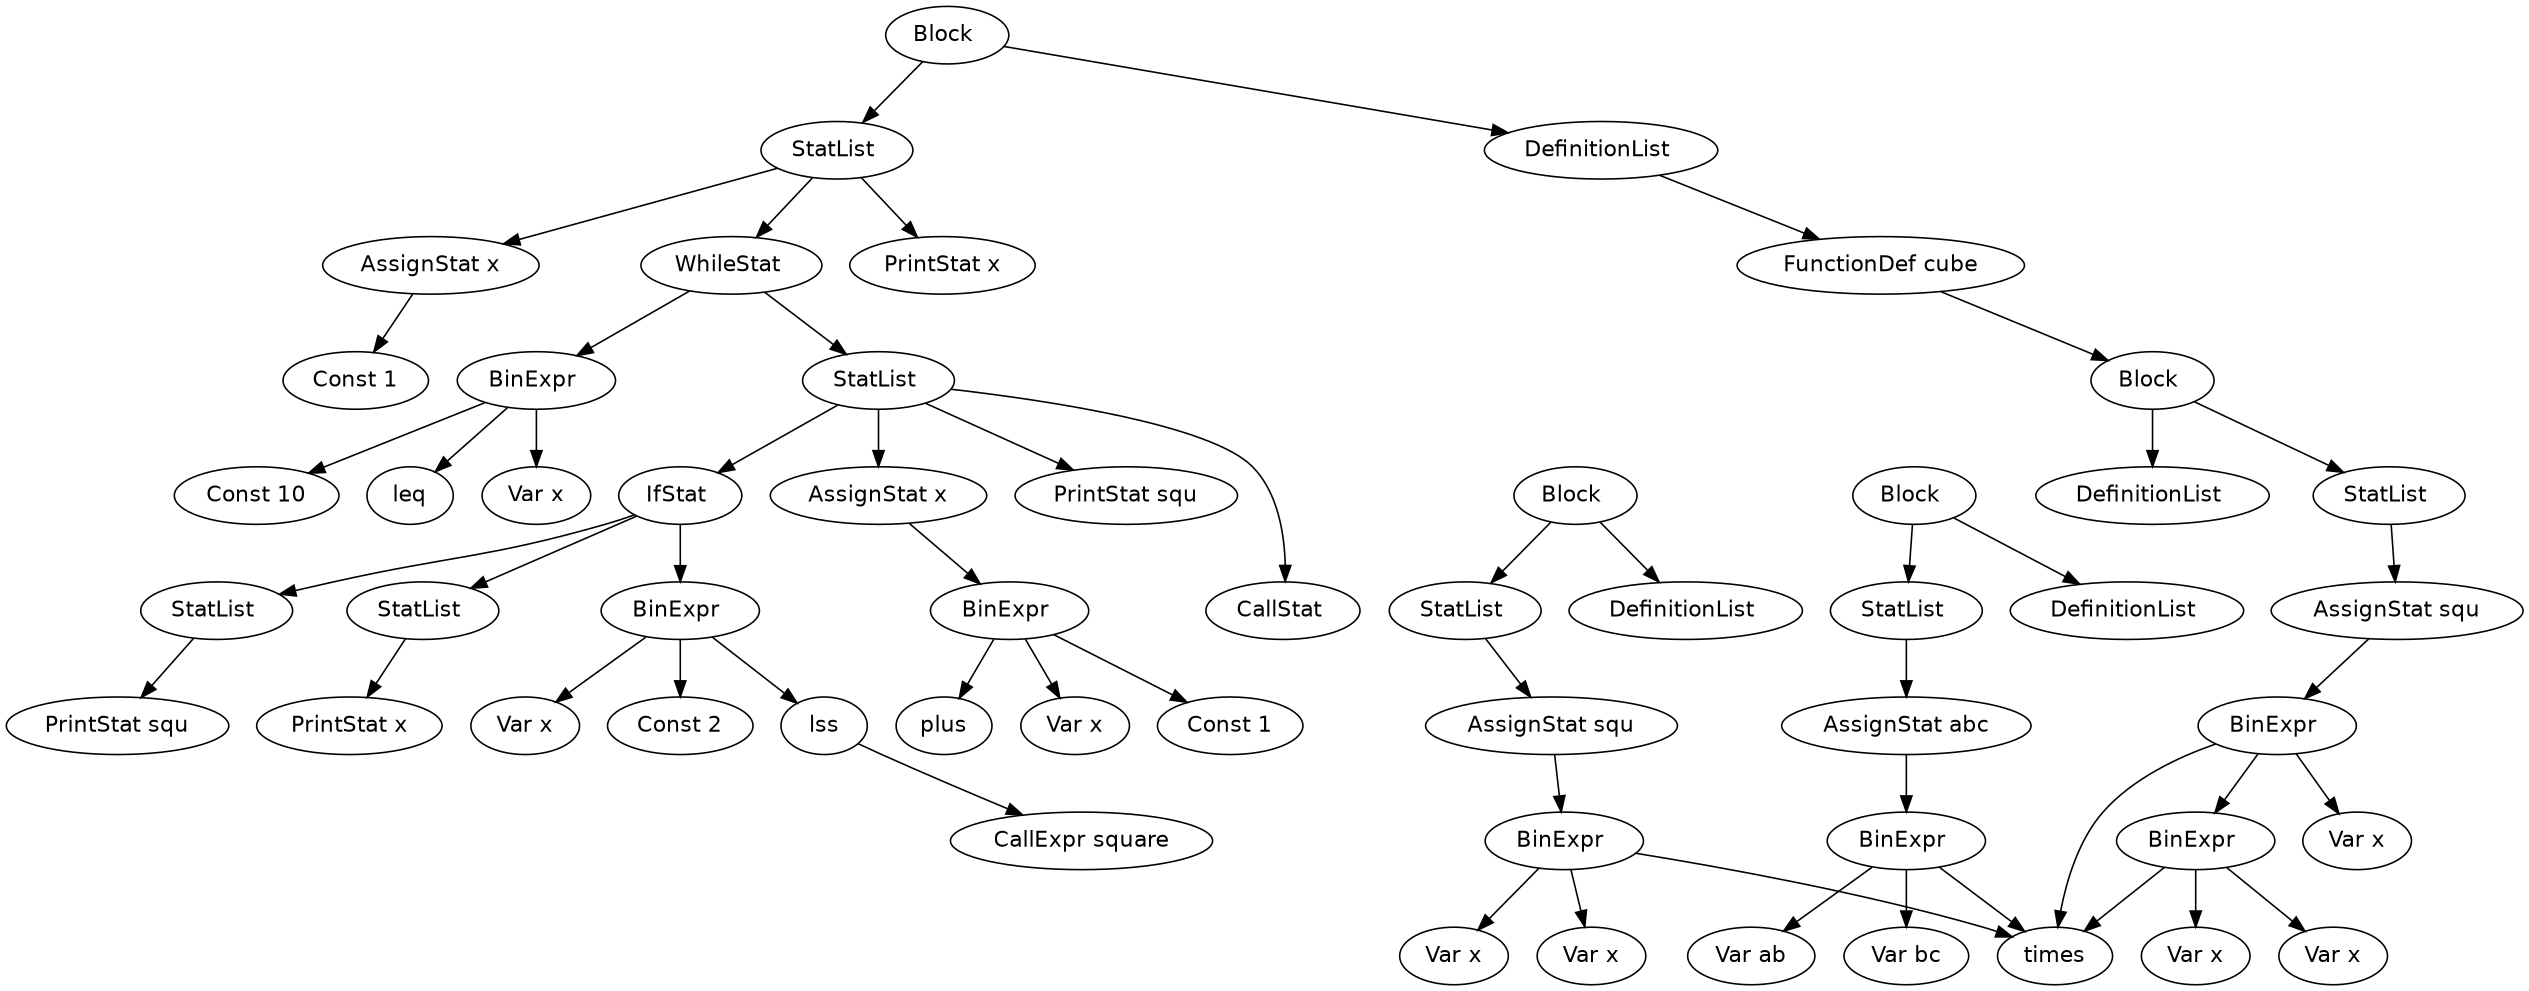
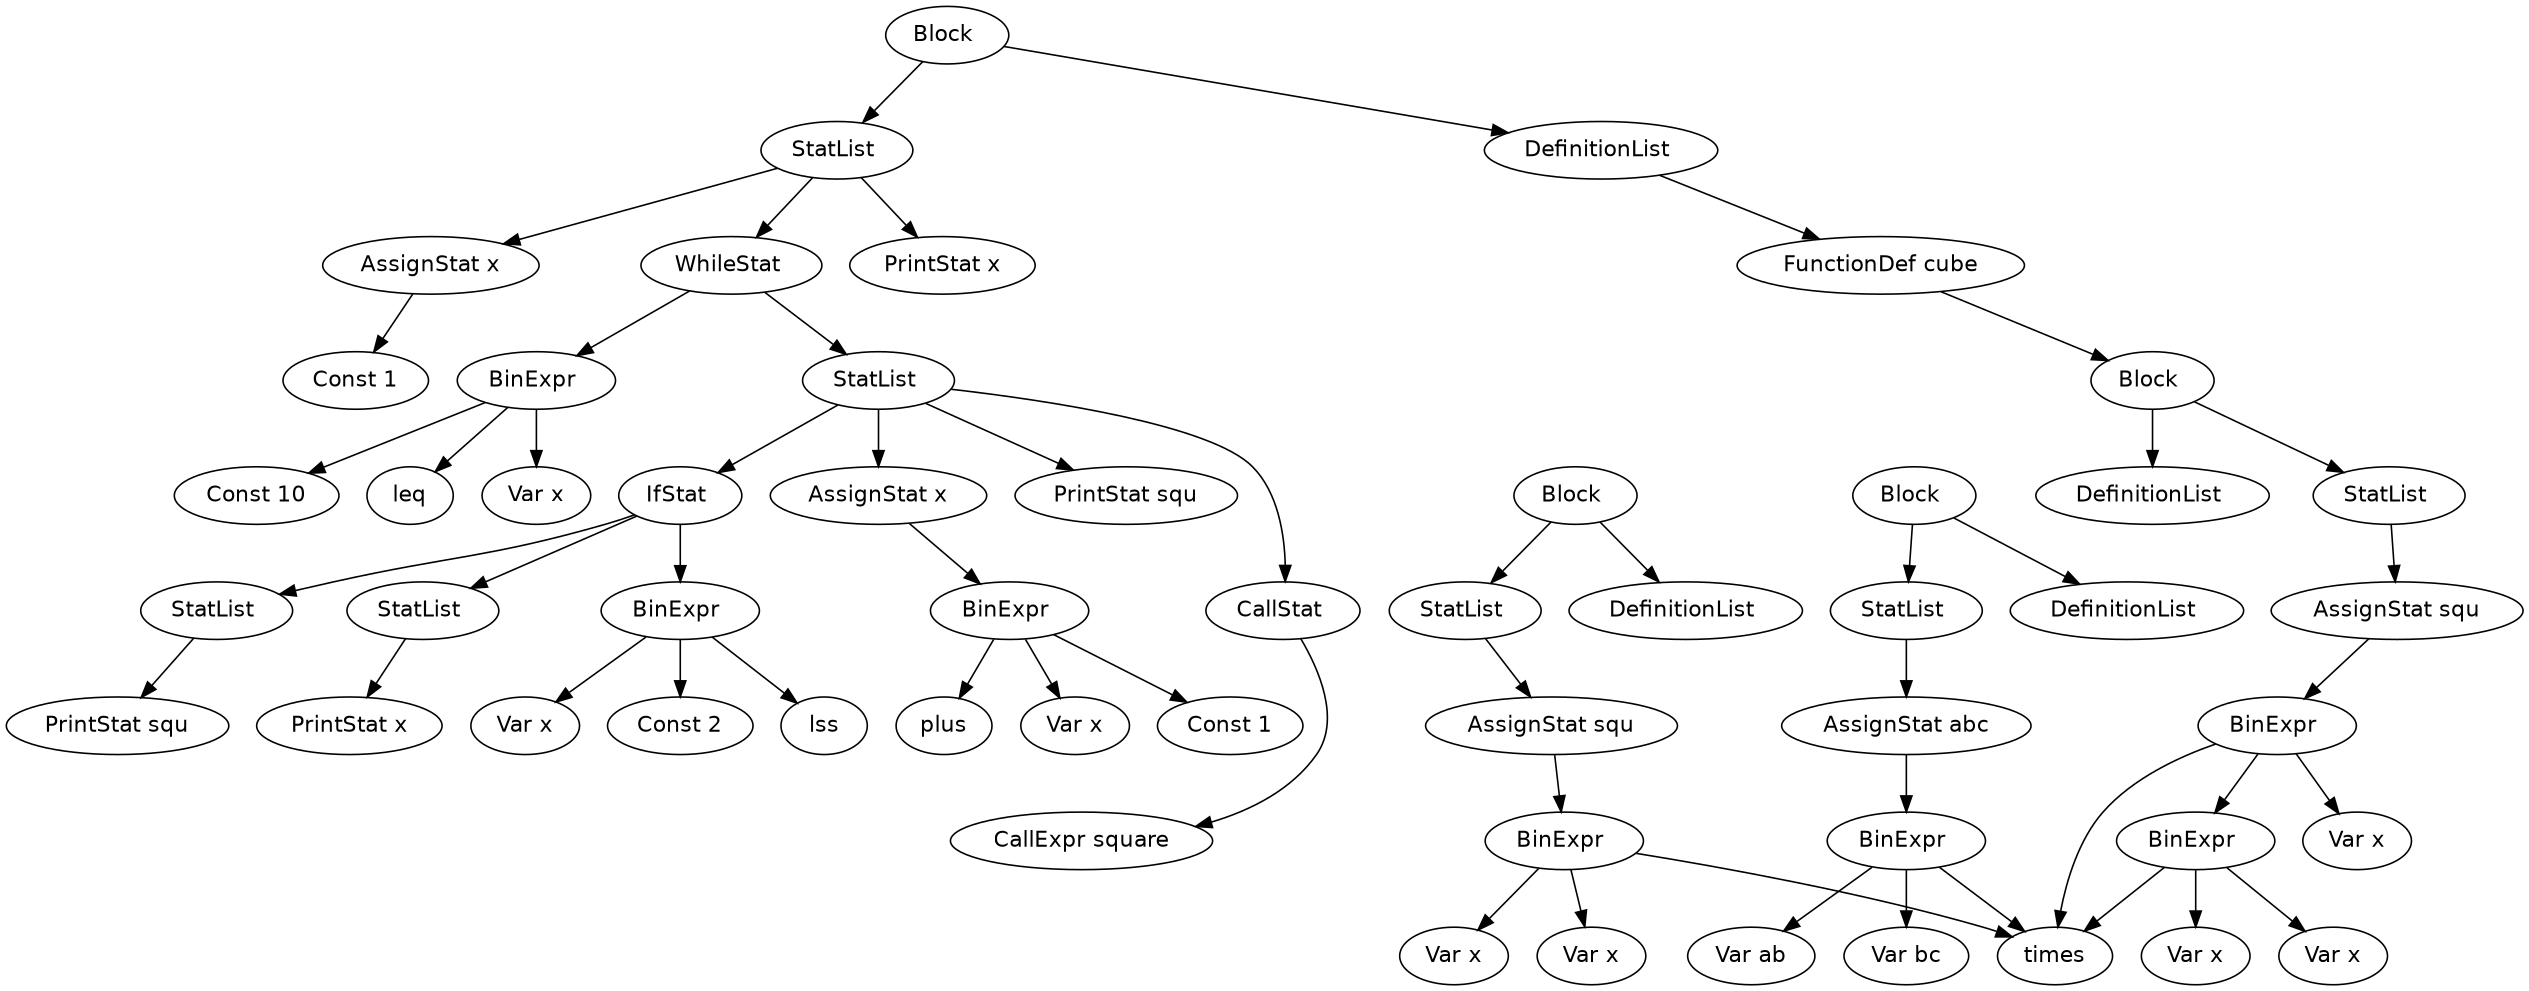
(933, 777) -> (1315, 756)
